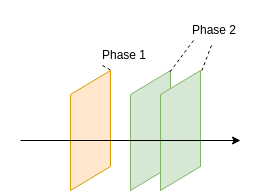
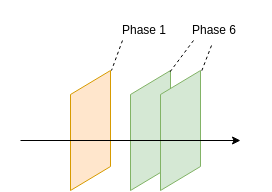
(214, 31) -> (214, 31)
(131, 56) -> (151, 31)
